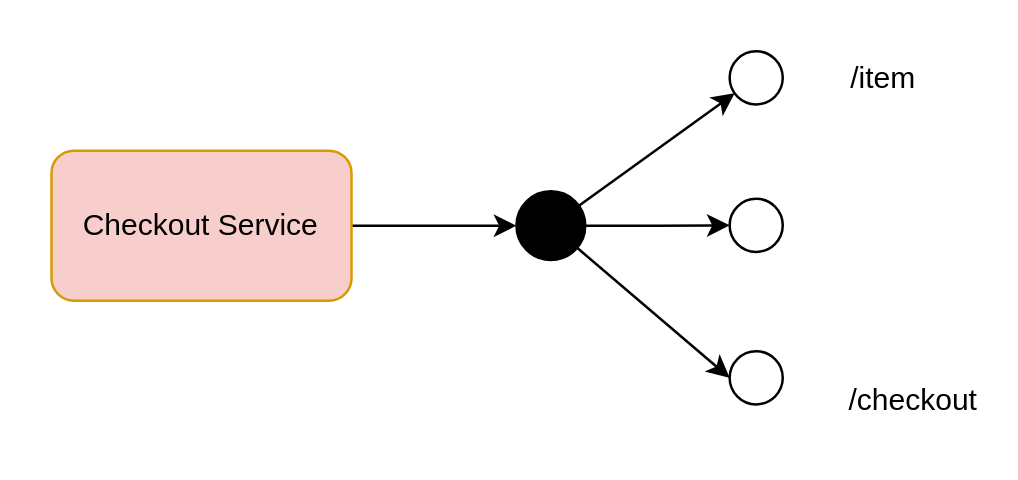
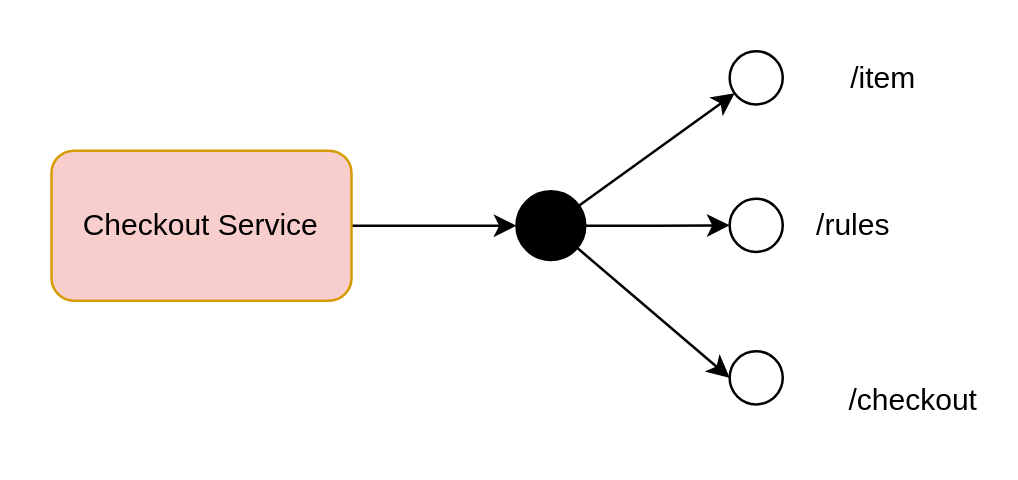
none -> (853, 226)
